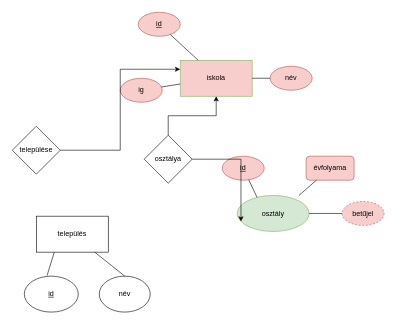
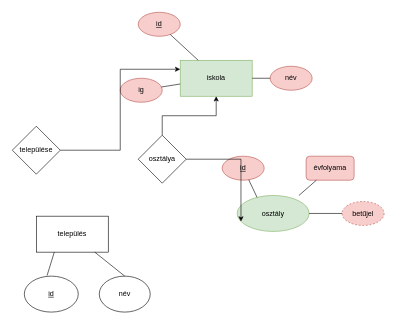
(216, 78) -> (216, 78)
(168, 159) -> (162, 159)
